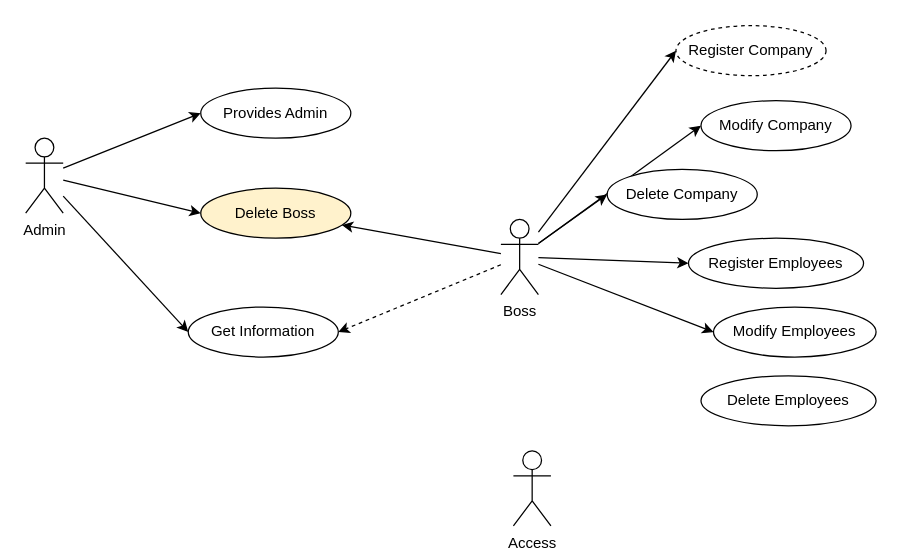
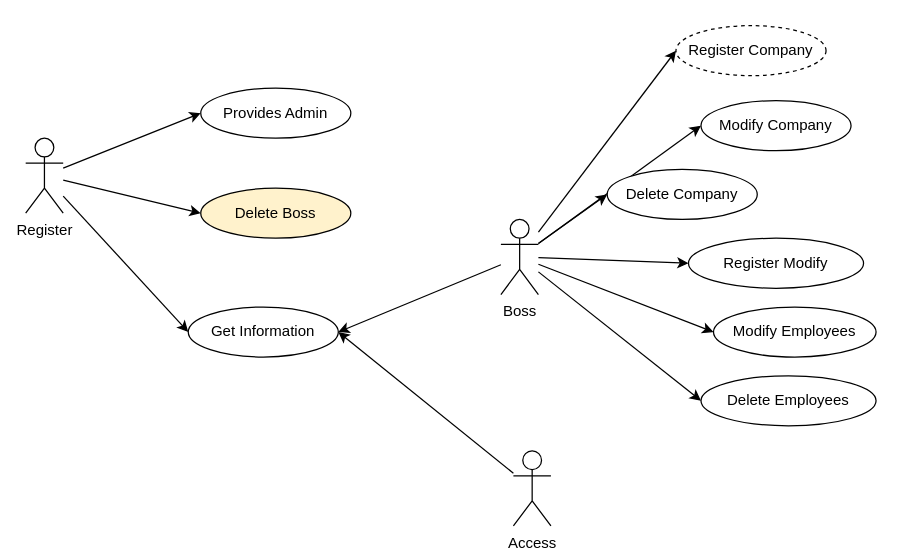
(45, 231) -> (45, 231)
(426, 240) -> (616, 333)
(776, 263) -> (776, 263)
(423, 297) -> (423, 297)
none -> (429, 405)
